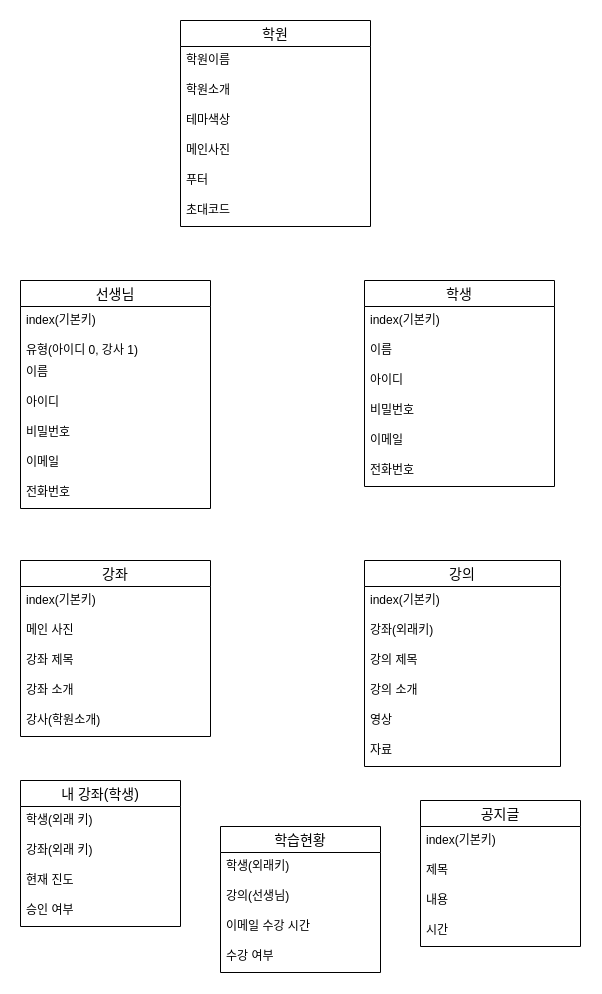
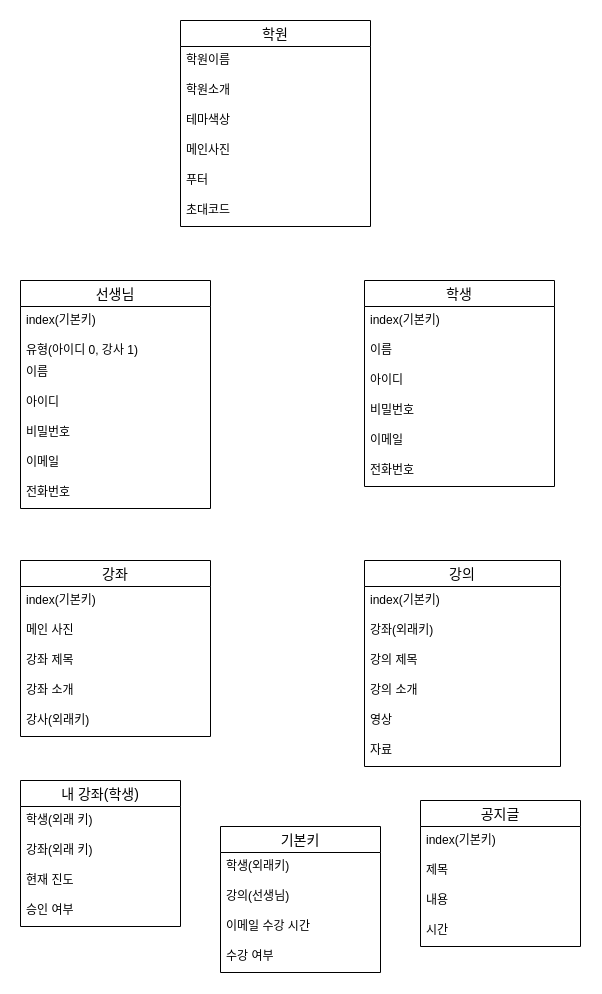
(69, 720) -> (63, 720)
(300, 840) -> (300, 840)
